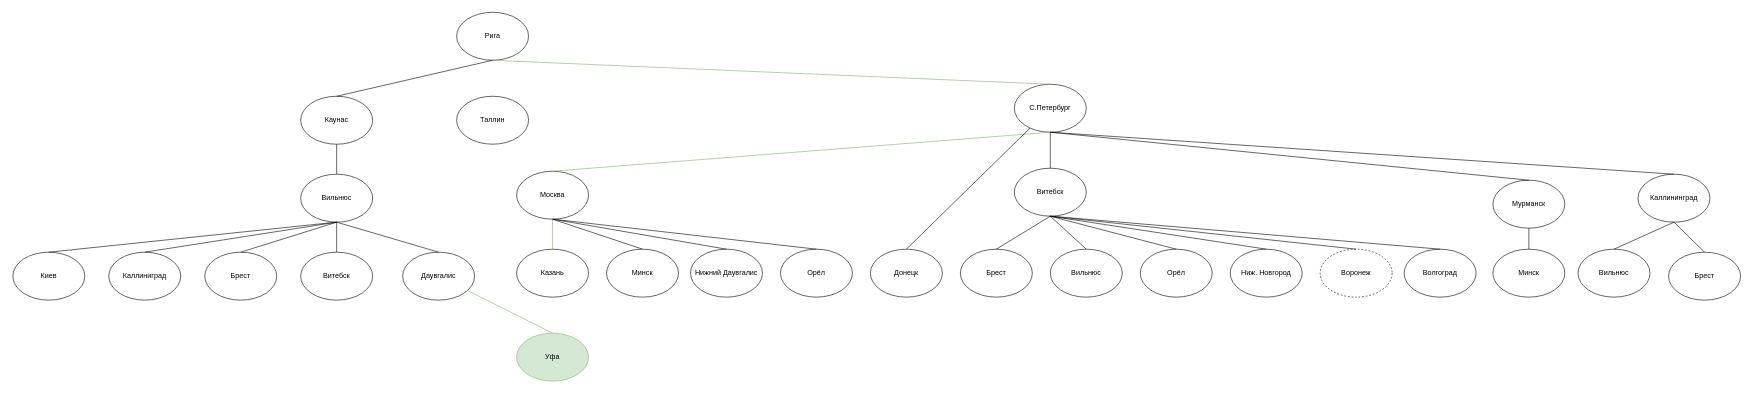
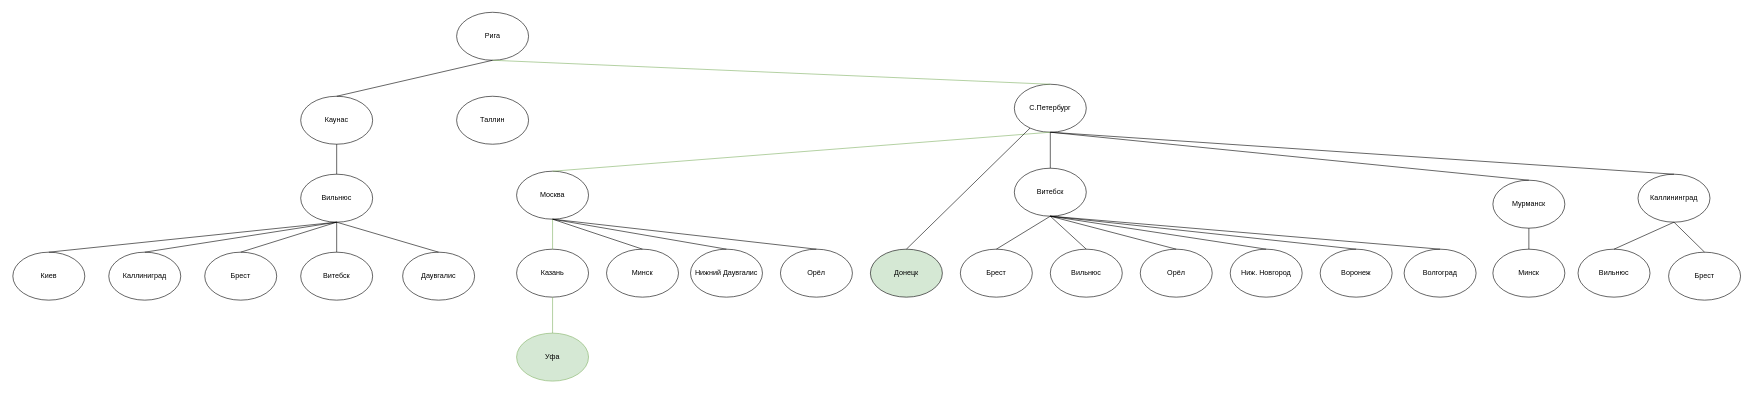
(906, 273) -> (906, 273)
(1356, 273) -> (1356, 273)
(510, 312) -> (552, 315)
